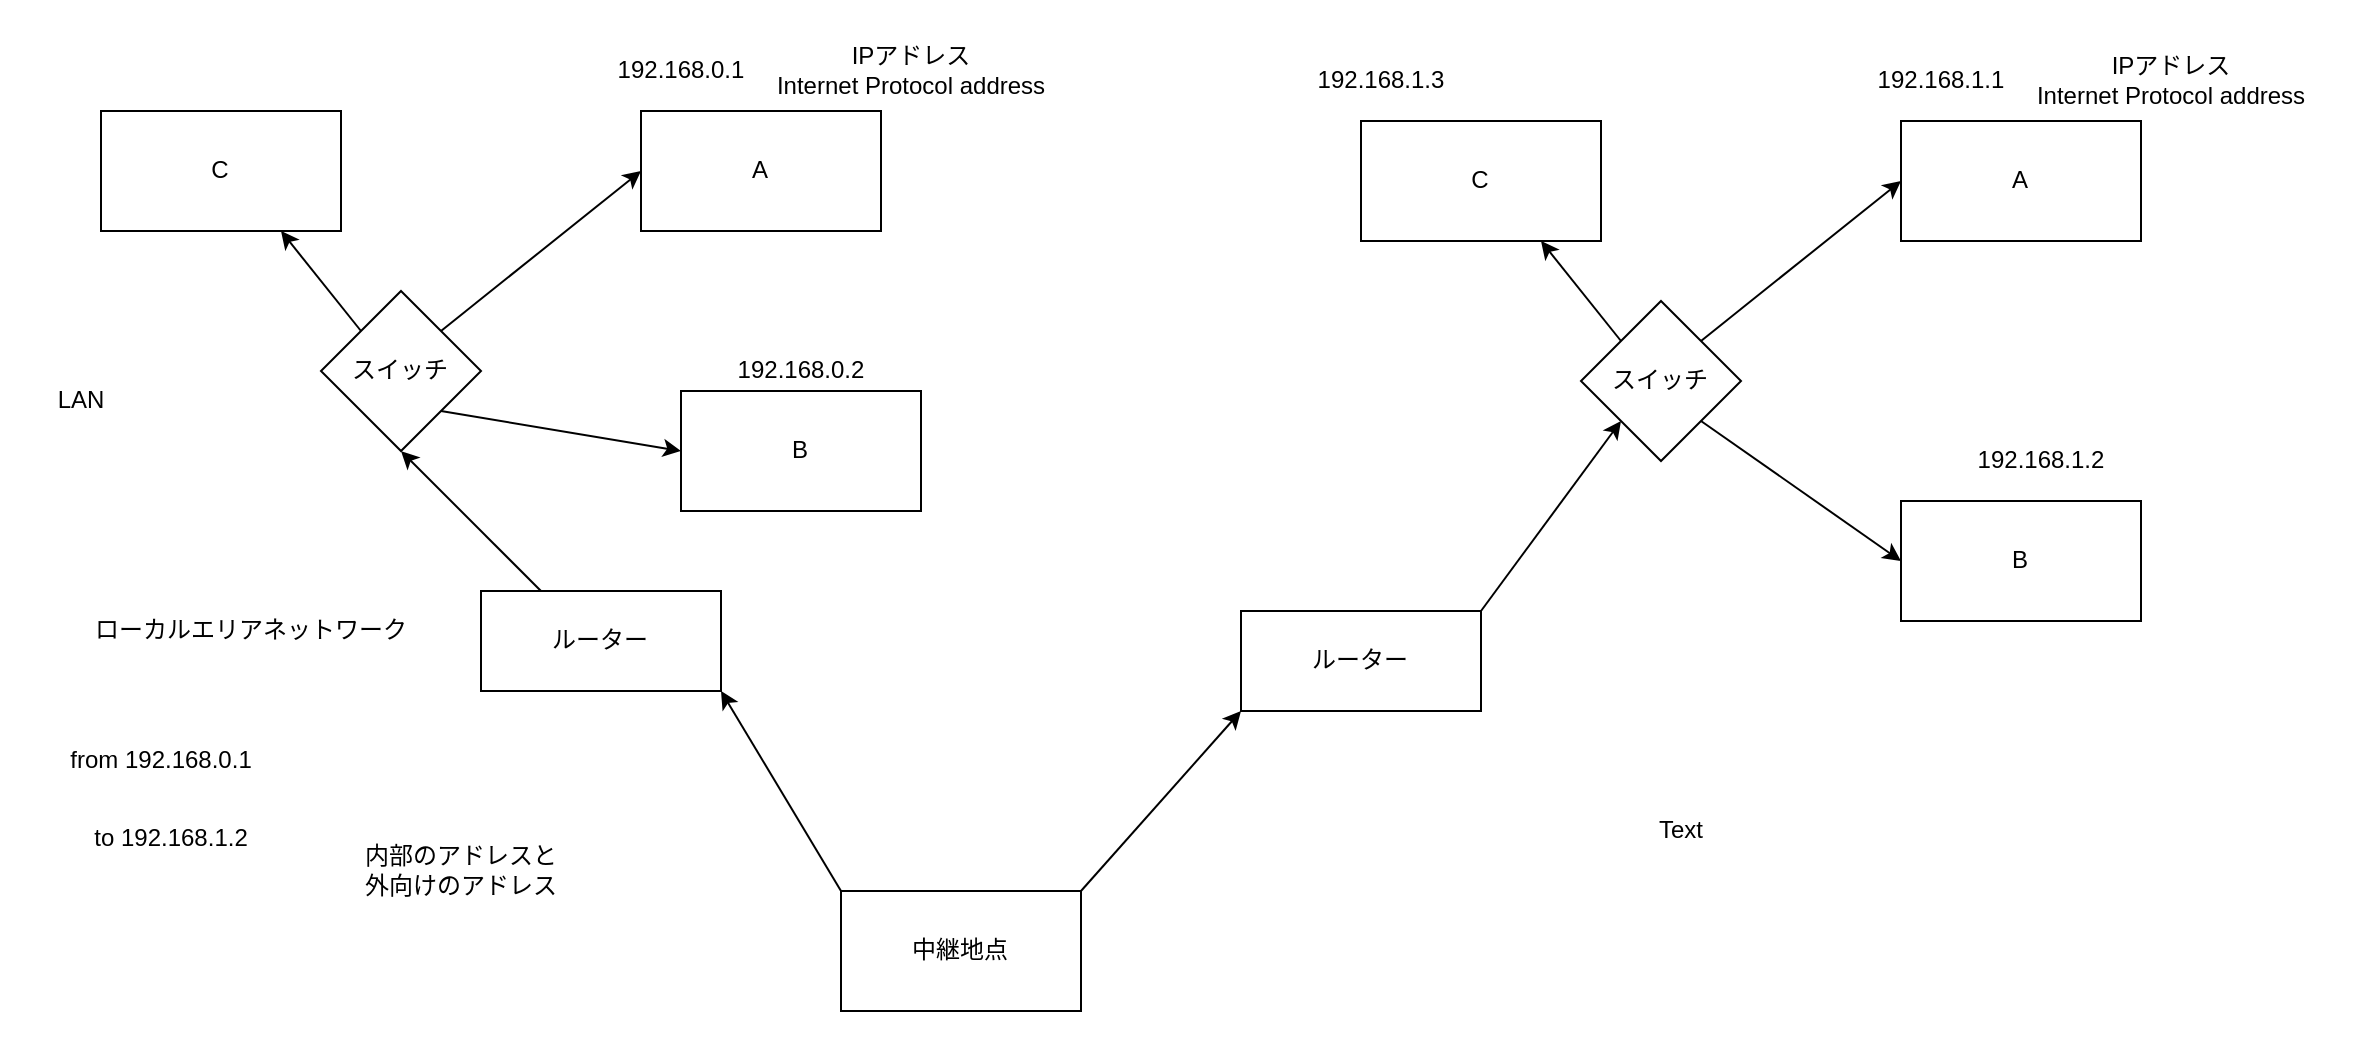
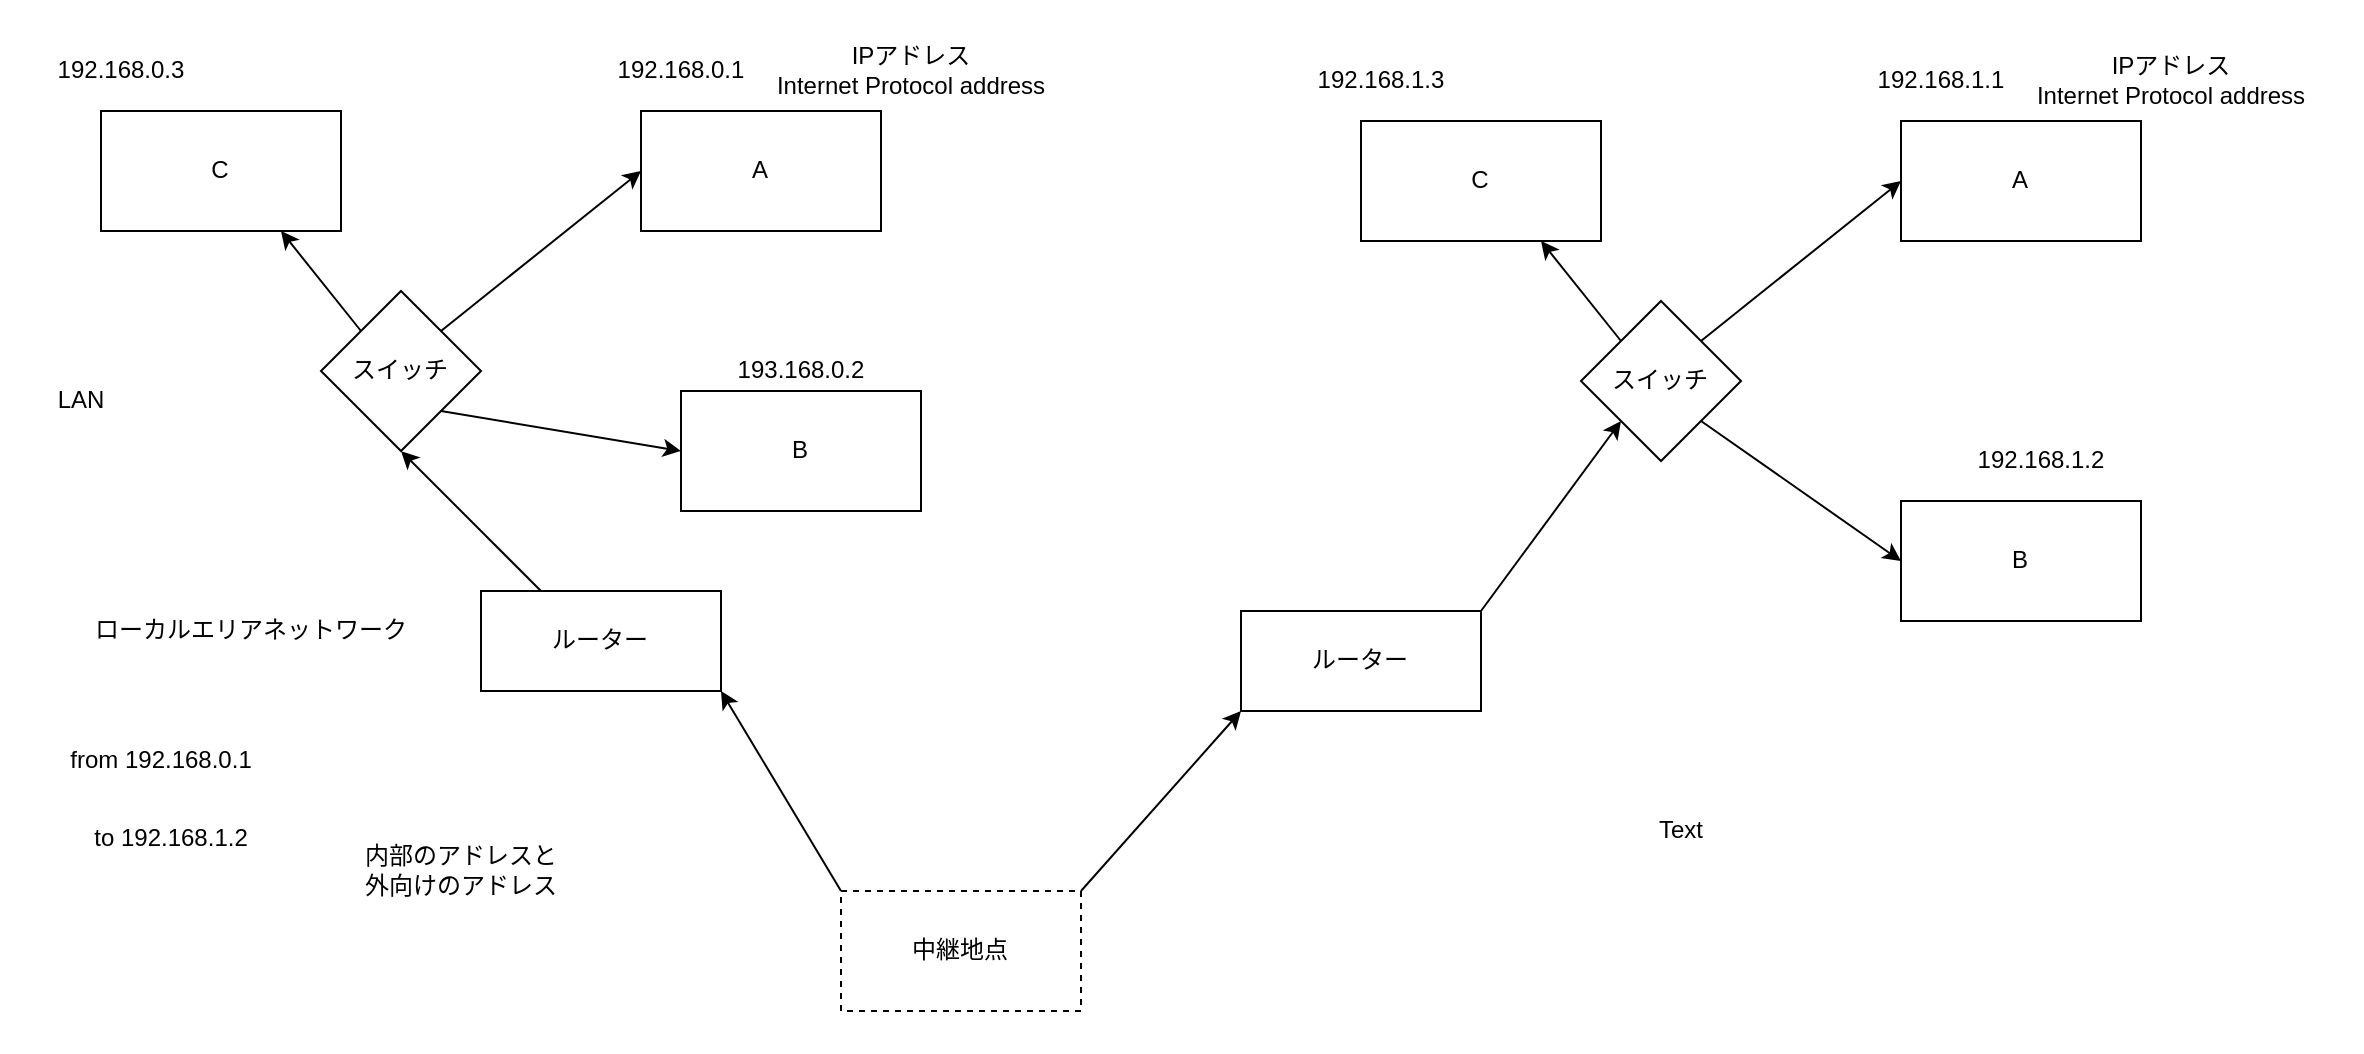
none -> (121, 71)
(802, 371) -> (802, 371)
(961, 951) -> (961, 951)
